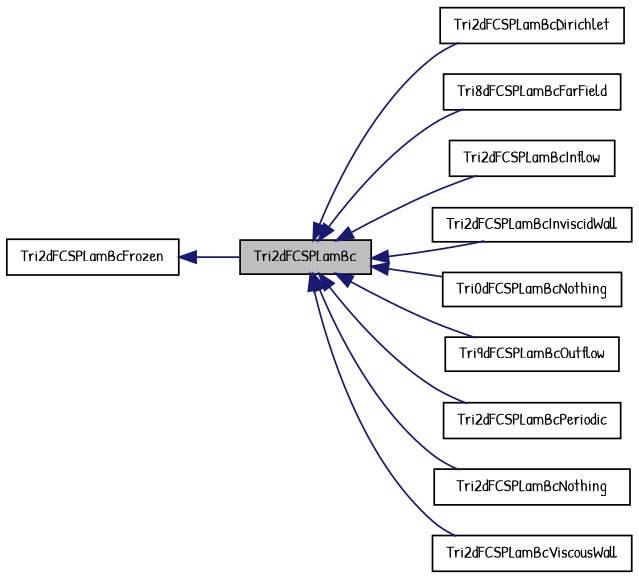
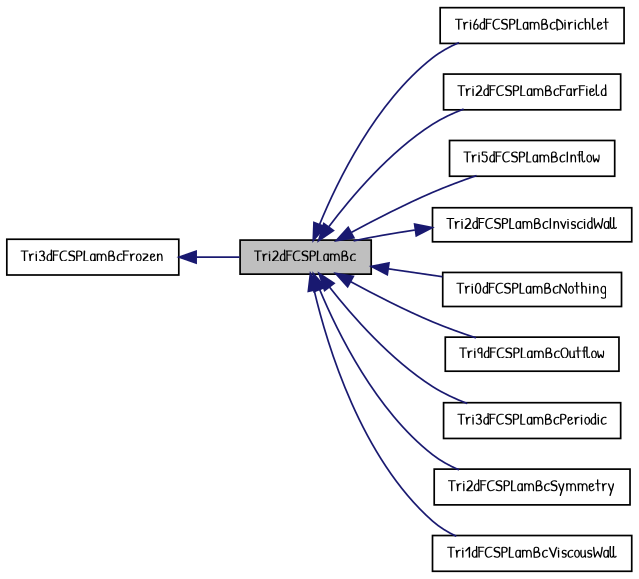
(532, 26) -> (532, 26)
(532, 92) -> (532, 92)
(532, 158) -> (532, 158)
(436, 250) -> (384, 235)
(93, 257) -> (93, 257)
(532, 421) -> (532, 421)
(532, 487) -> (532, 487)
(532, 553) -> (532, 553)
